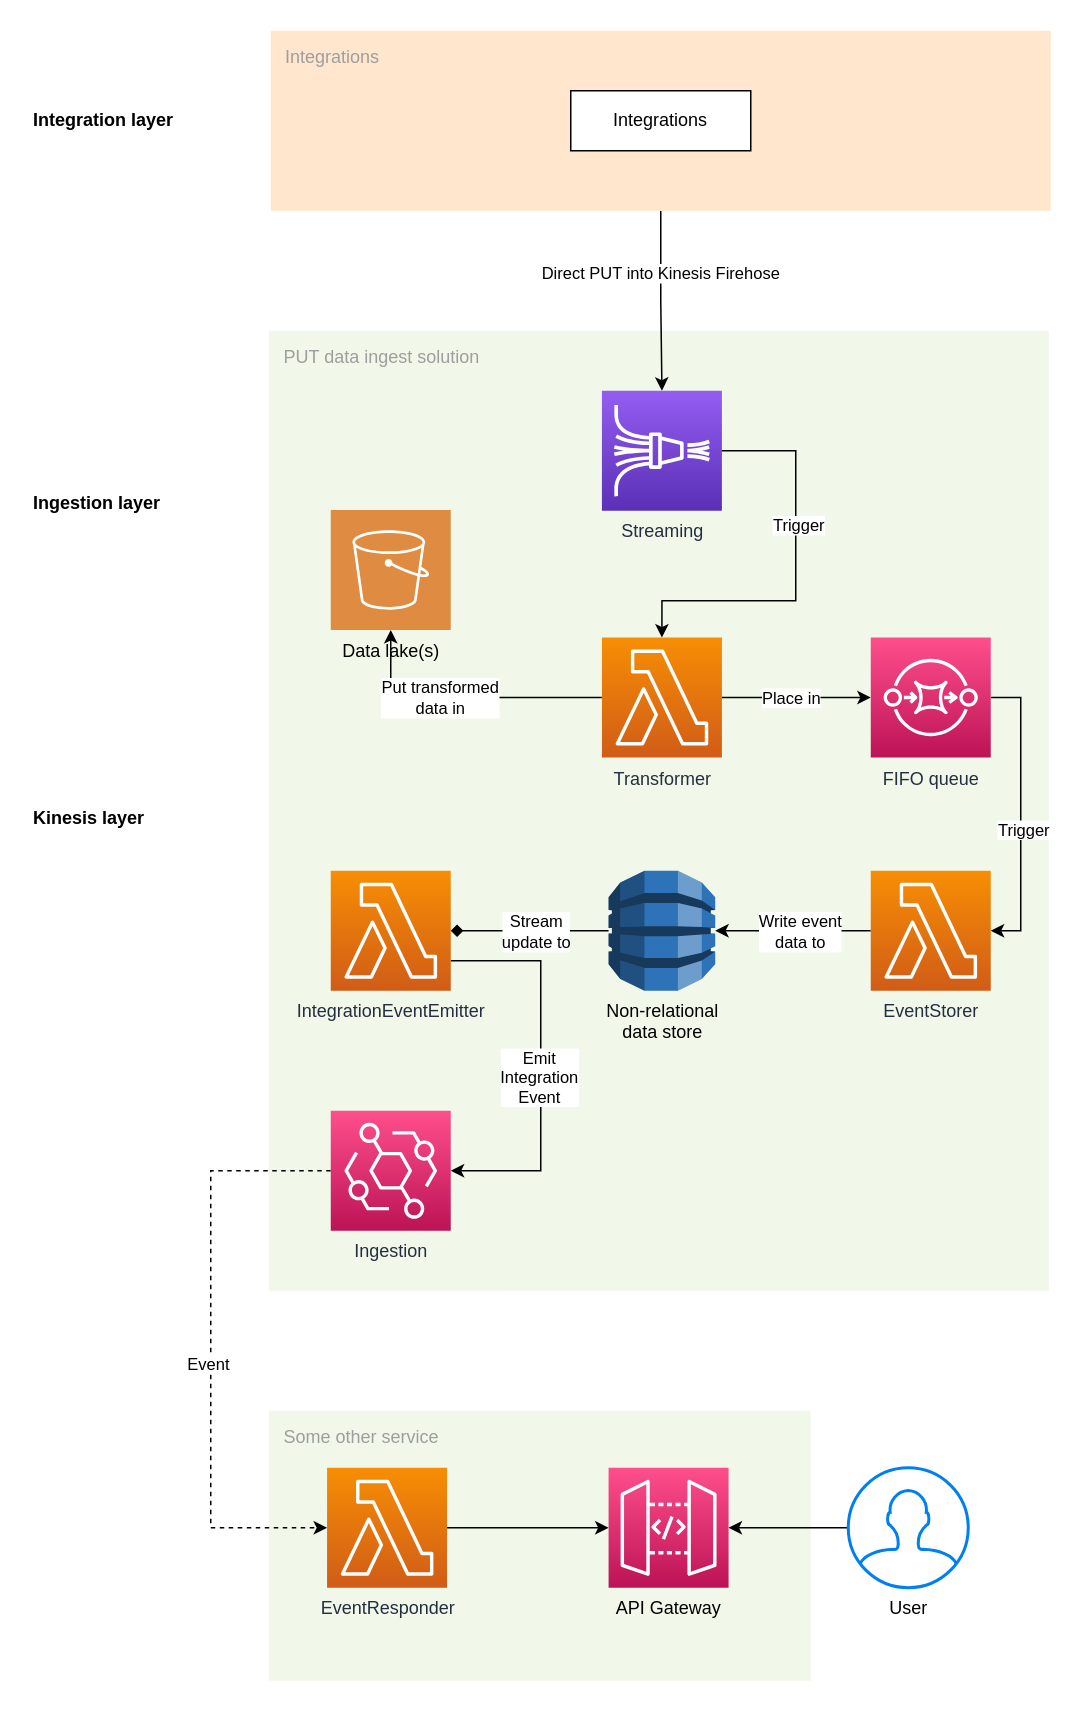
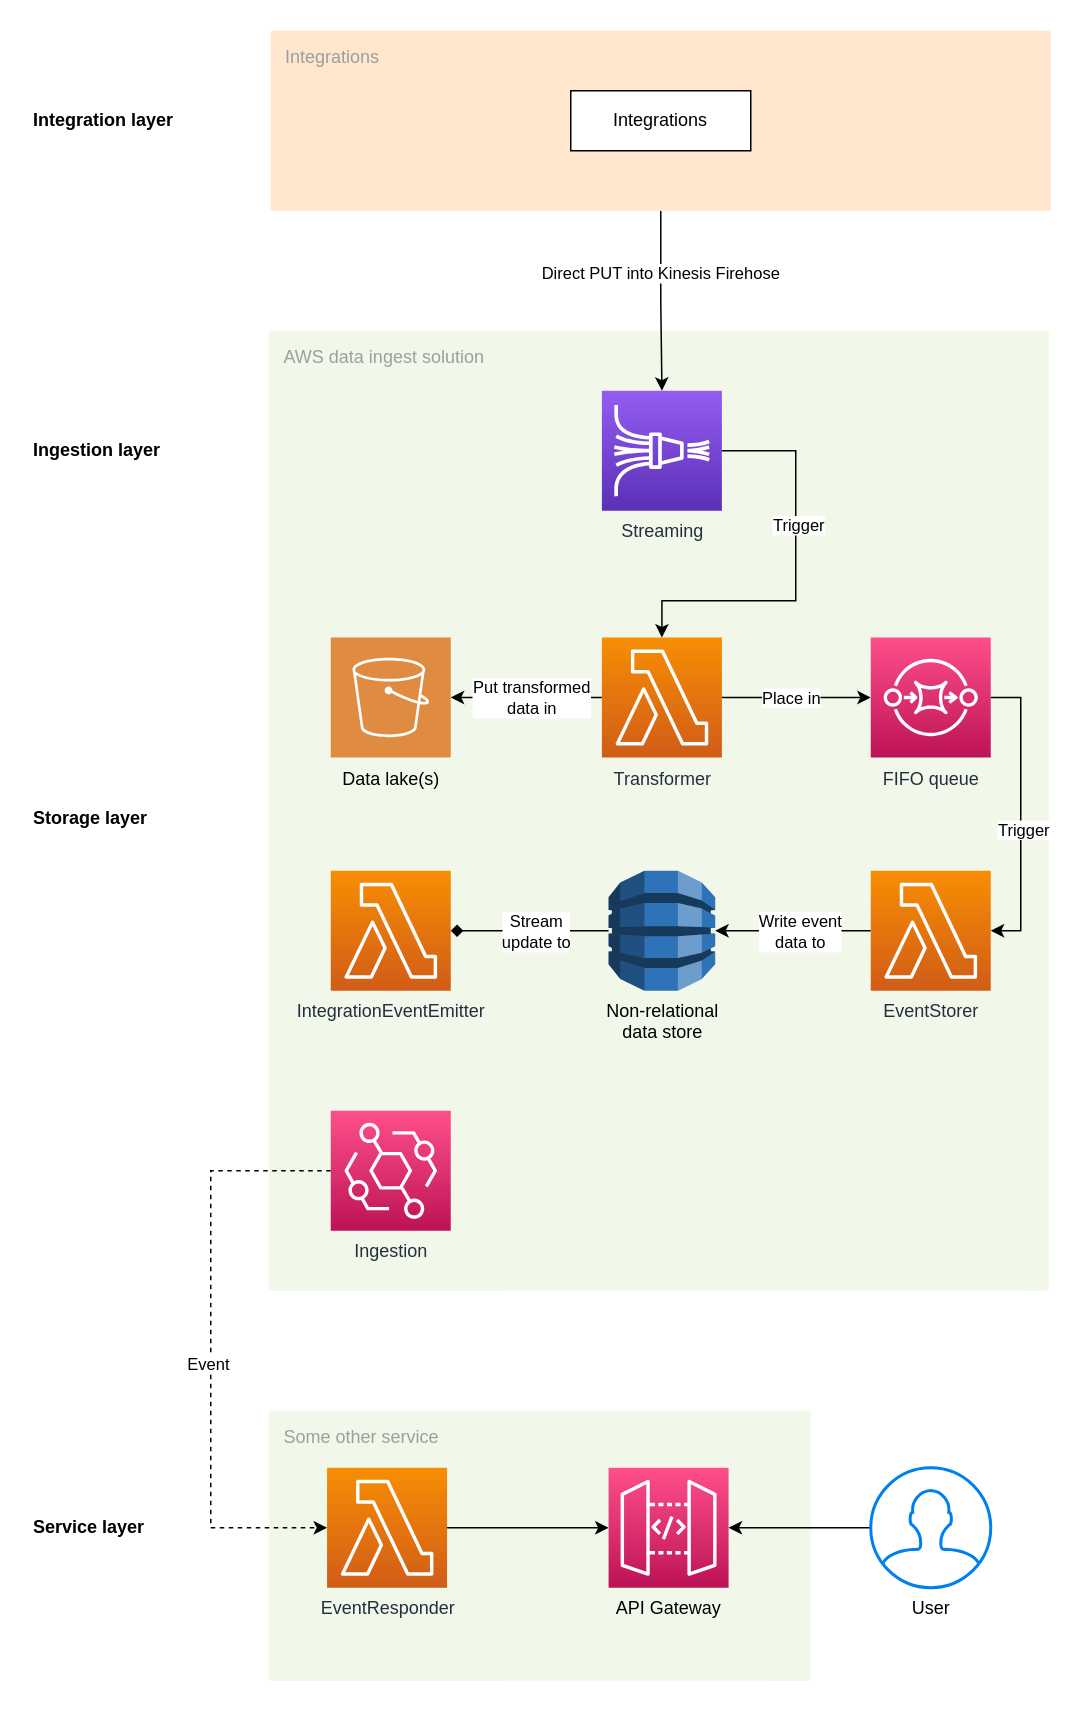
(391, 358) -> (391, 358)
(106, 503) -> (106, 451)
(391, 570) -> (391, 698)
(90, 818) -> (95, 818)
(541, 977) -> none
none -> (106, 1528)
(908, 1528) -> (931, 1528)
